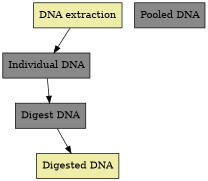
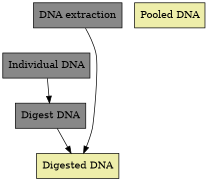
(78, 15) -> (78, 15)
(170, 15) -> (170, 15)
(64, 38) -> (96, 87)
